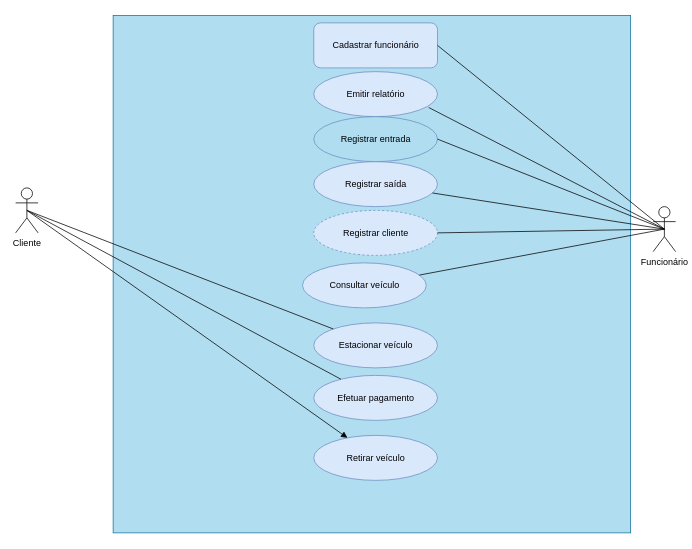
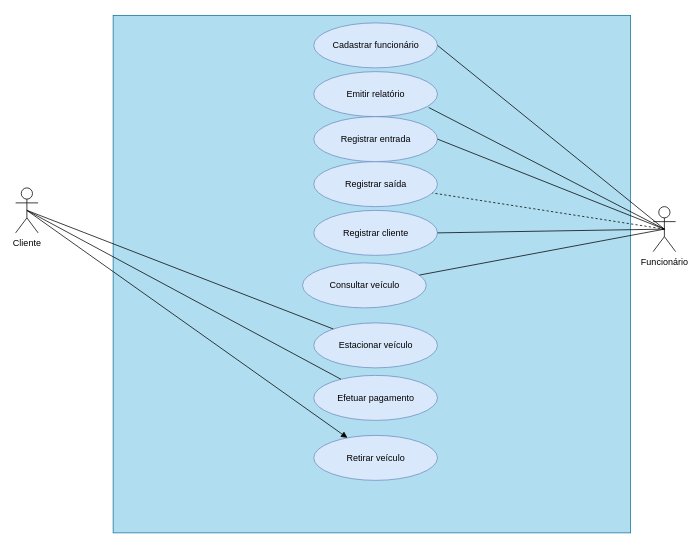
(375, 45) -> (375, 45)
(375, 139) -> (375, 139)
(545, 211) -> (545, 211)
(375, 233) -> (375, 233)
